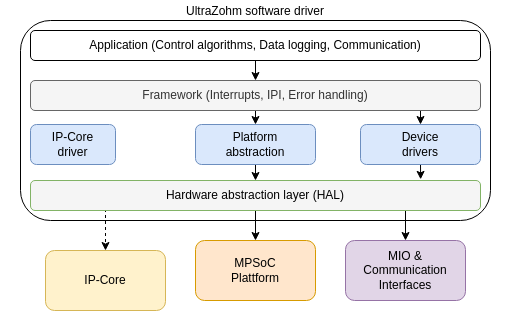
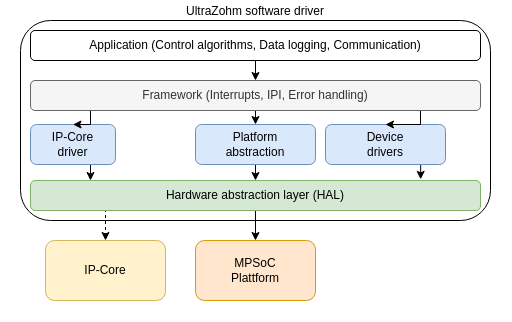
none -> (91, 123)
(421, 145) -> (386, 145)
none -> (91, 164)
(256, 196) -> (256, 196)
(406, 221) -> none
(406, 271) -> none
(106, 281) -> (106, 271)
